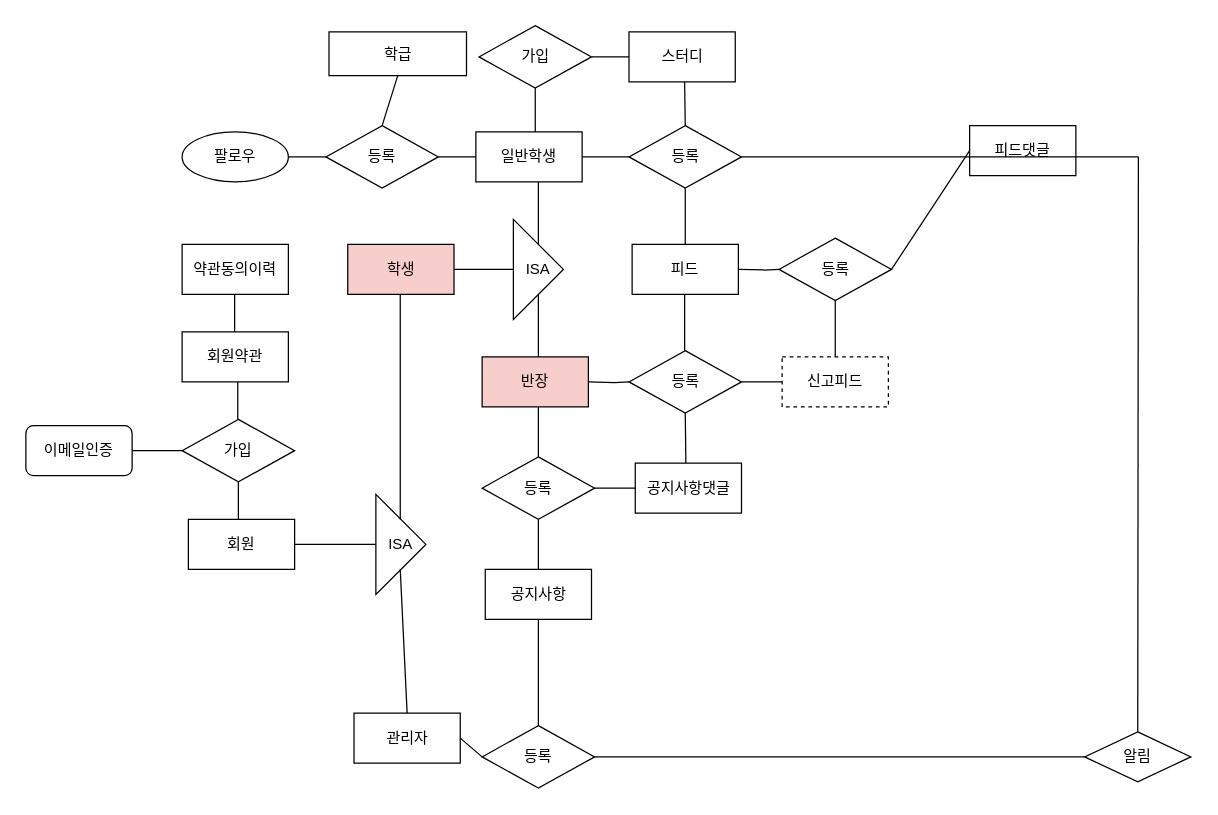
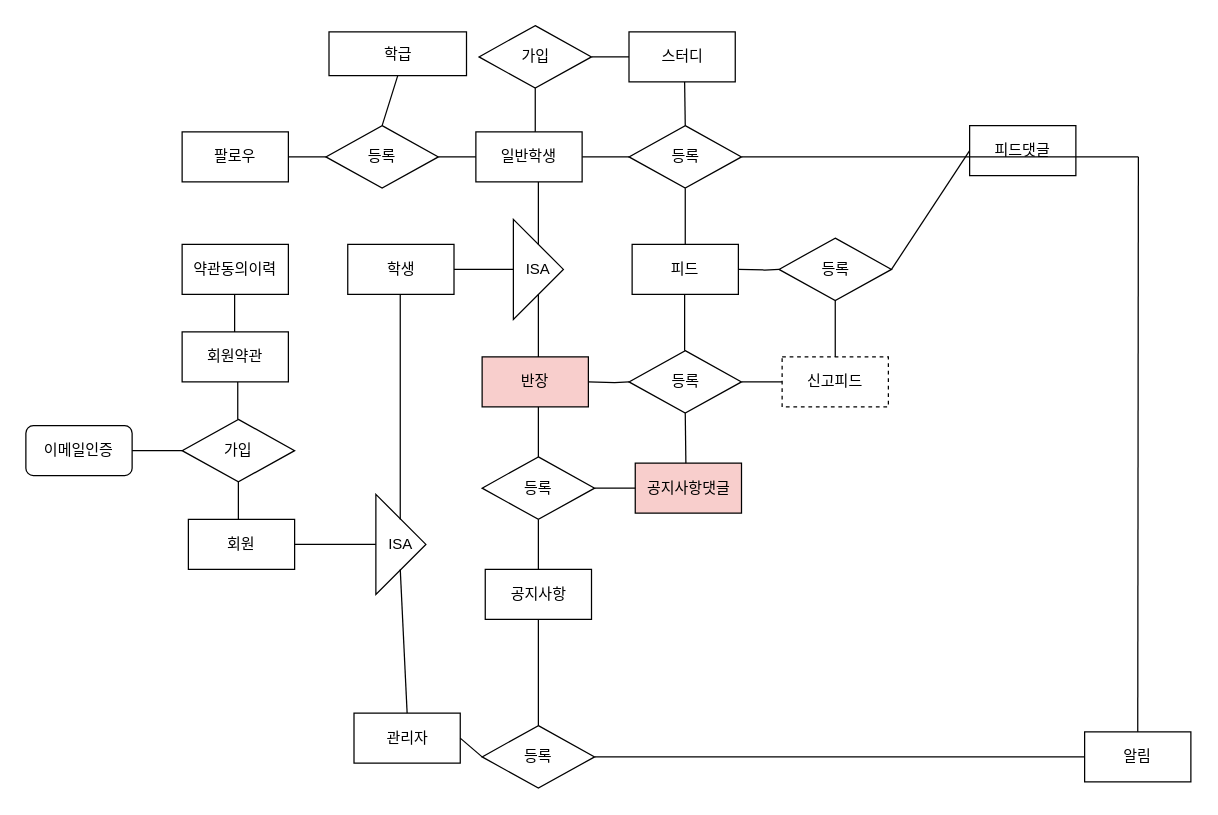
(235, 157) -> (235, 157)
(401, 269) -> (401, 269)
(688, 488) -> (688, 488)
(1138, 757) -> (1138, 757)
